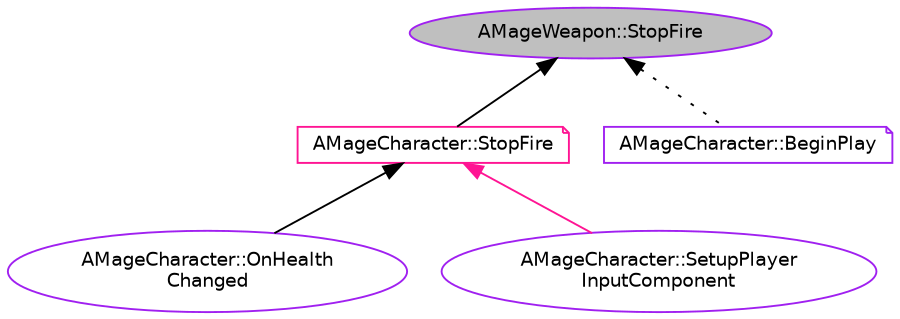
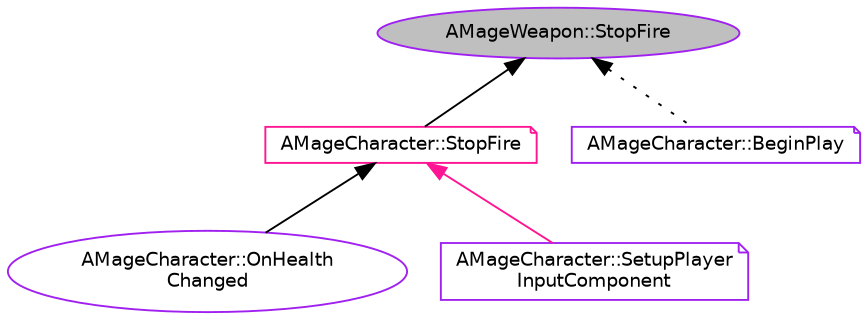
(659, 271) -> (595, 271)
